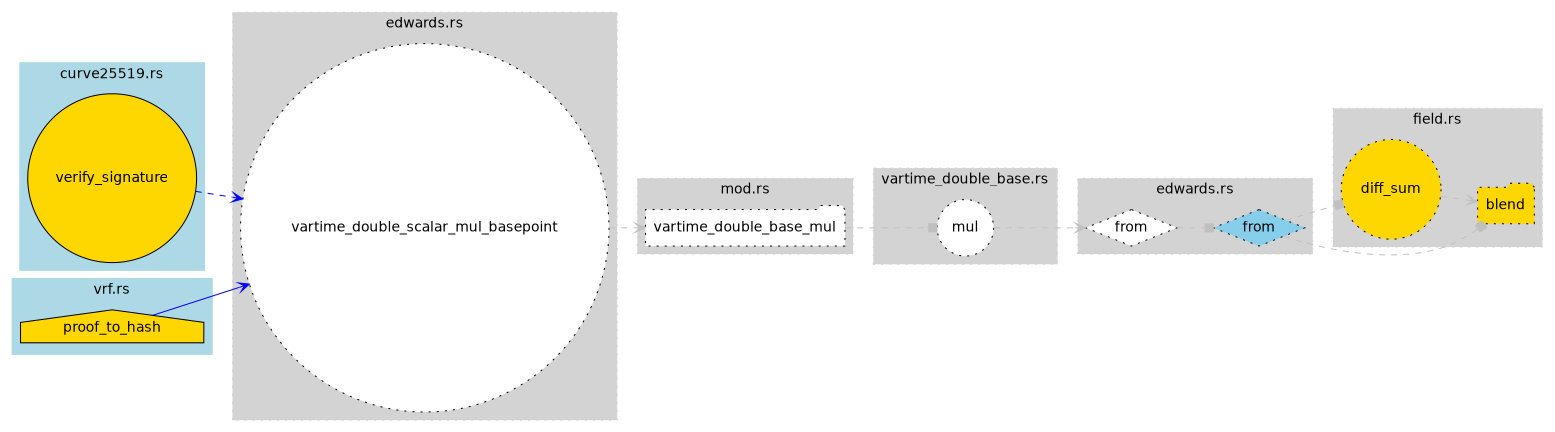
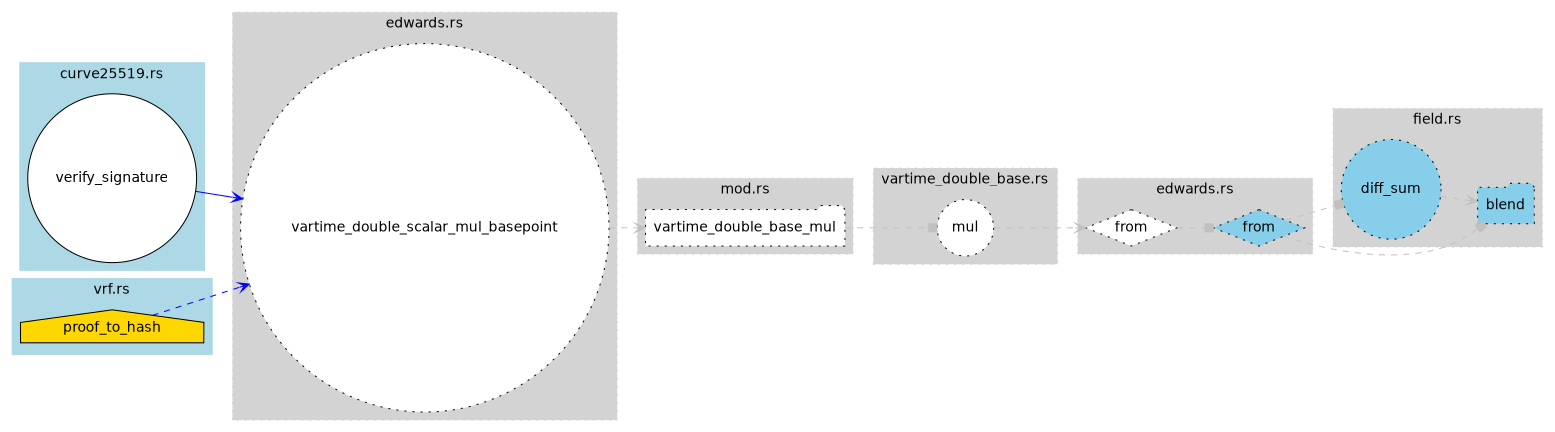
(112, 178) -> (112, 178)
(1391, 189) -> (1391, 189)
(214, 194) -> (214, 194)
(1506, 206) -> (1506, 206)
(196, 301) -> (196, 301)
